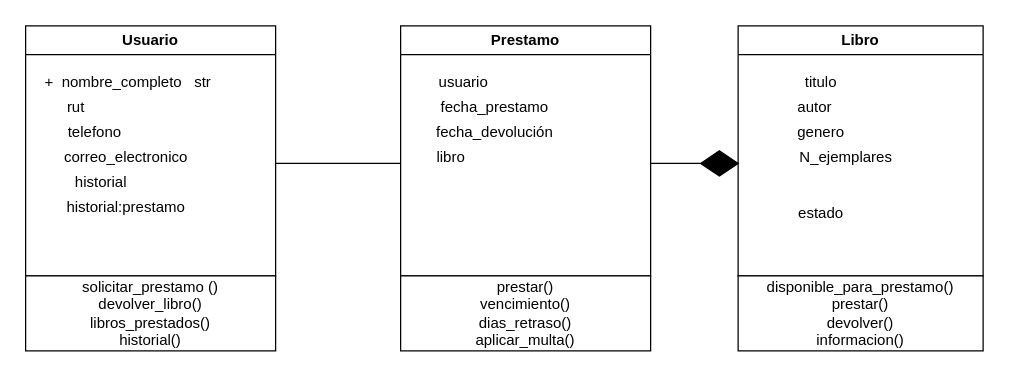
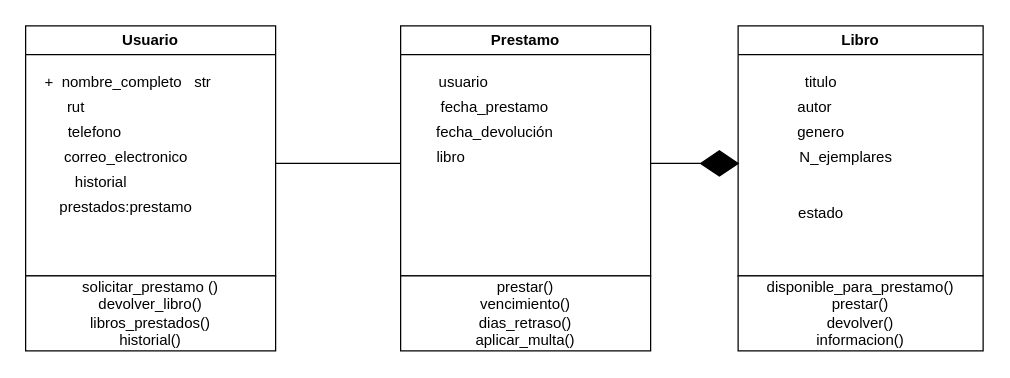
(126, 207) -> (126, 207)
